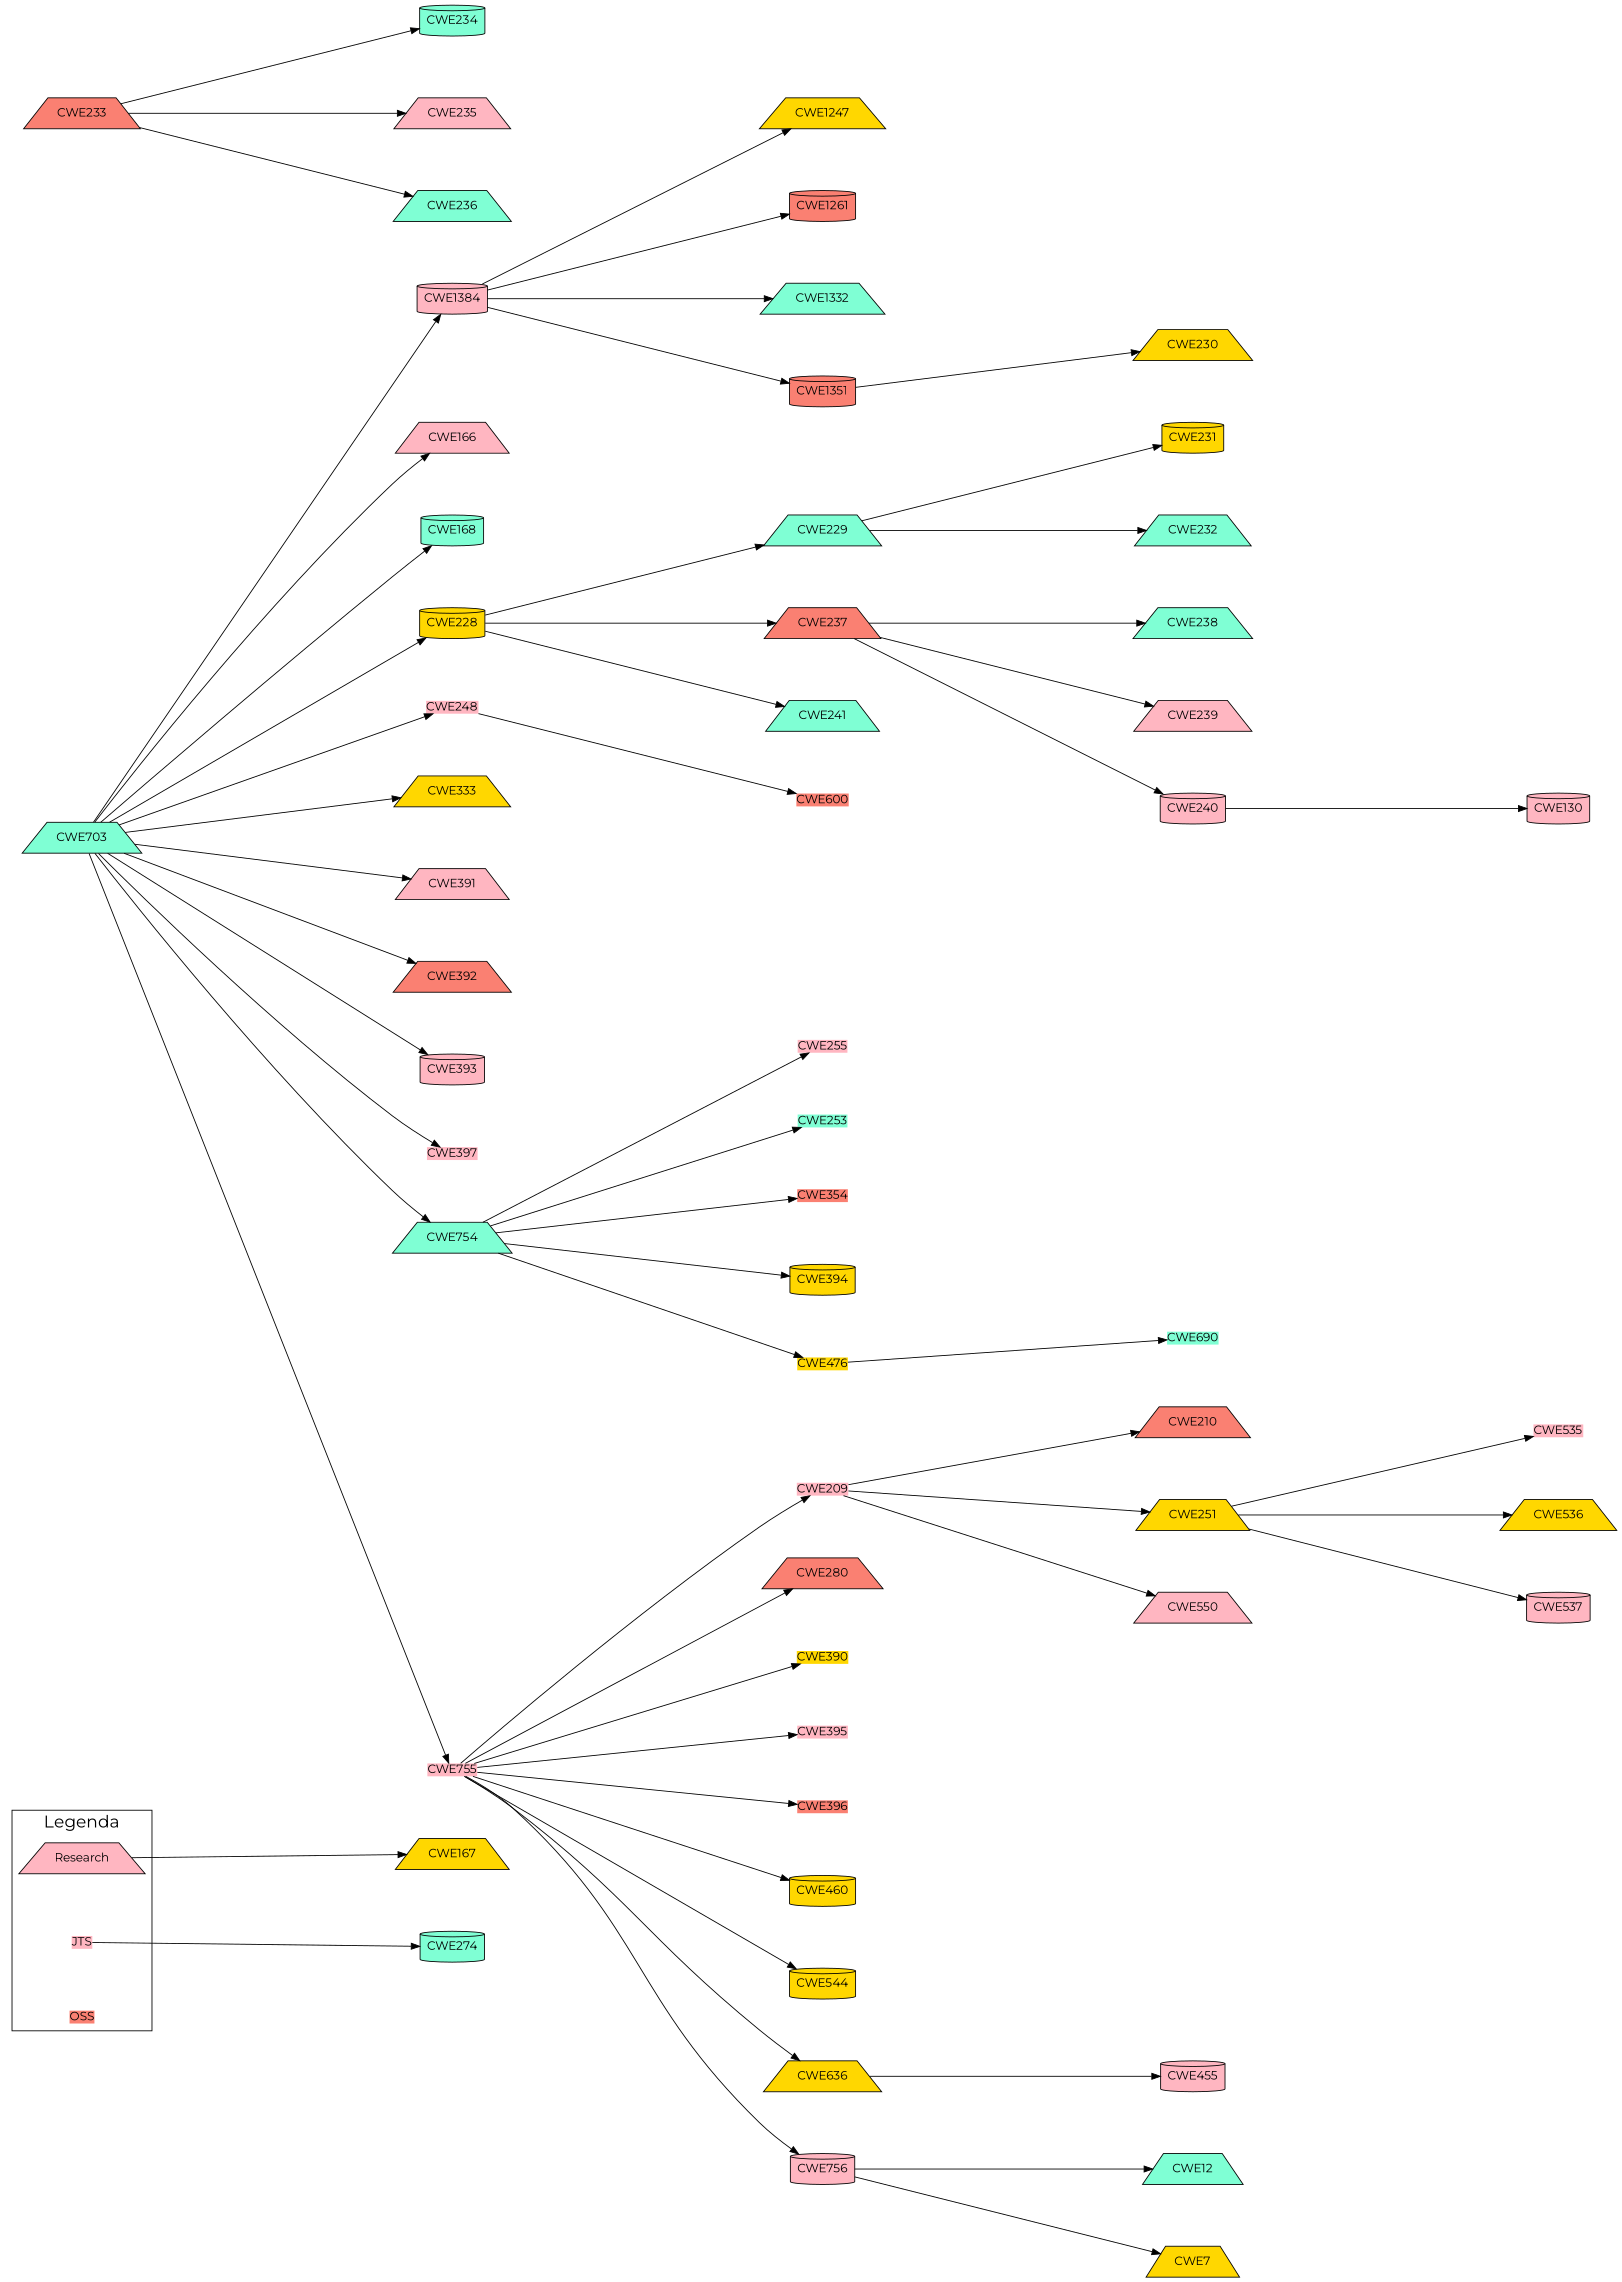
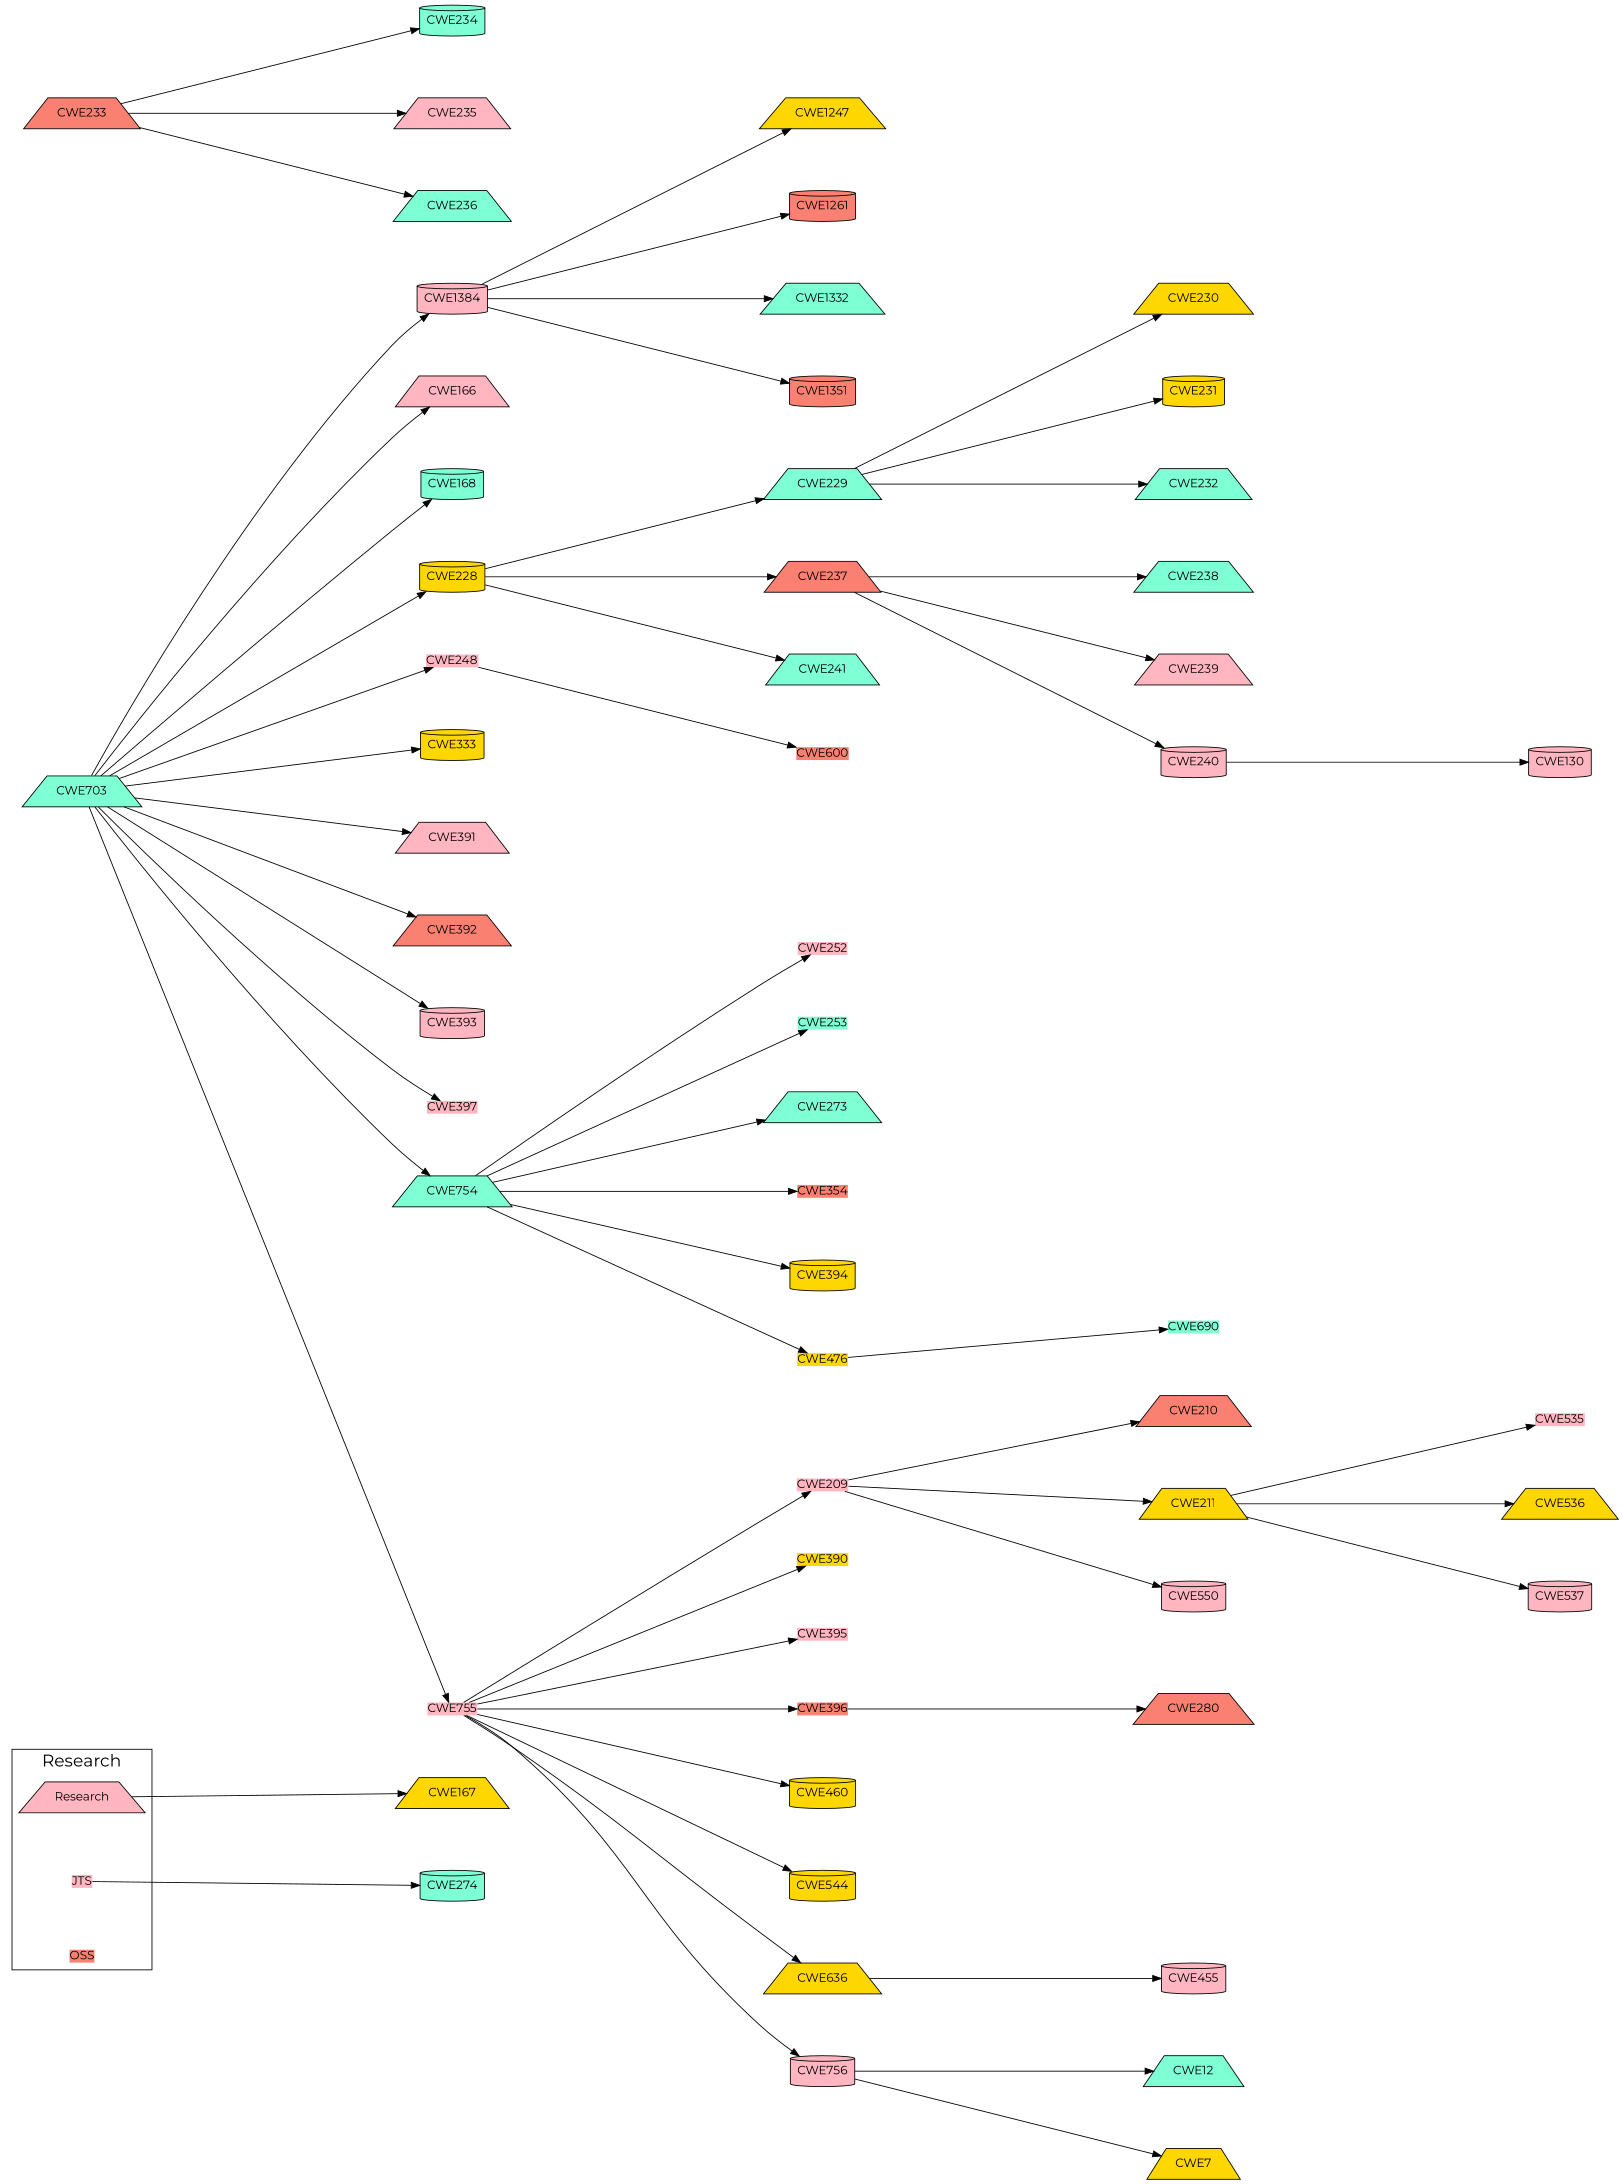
(994, 370) -> (1004, 393)
(452, 791) -> (452, 745)
(823, 1046) -> (823, 948)
none -> (823, 1107)
(1193, 1515) -> (1194, 1504)
(1193, 1608) -> (1194, 1596)
(625, 1678) -> (992, 1709)
(82, 1823) -> (82, 1762)
